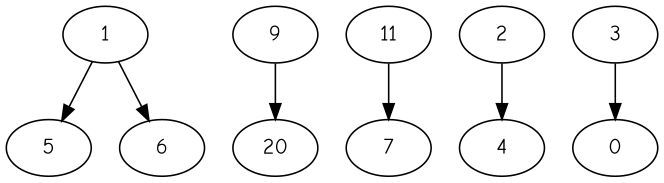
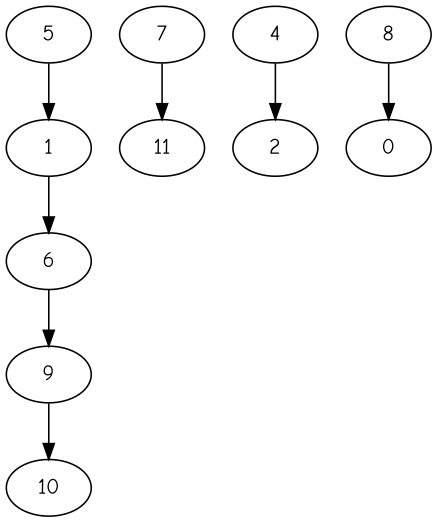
(615, 35) -> (389, 35)
(81, 84) -> (49, 84)
(389, 84) -> (162, 84)
(502, 84) -> (275, 84)
(275, 148) -> (49, 488)
none -> (49, 310)
